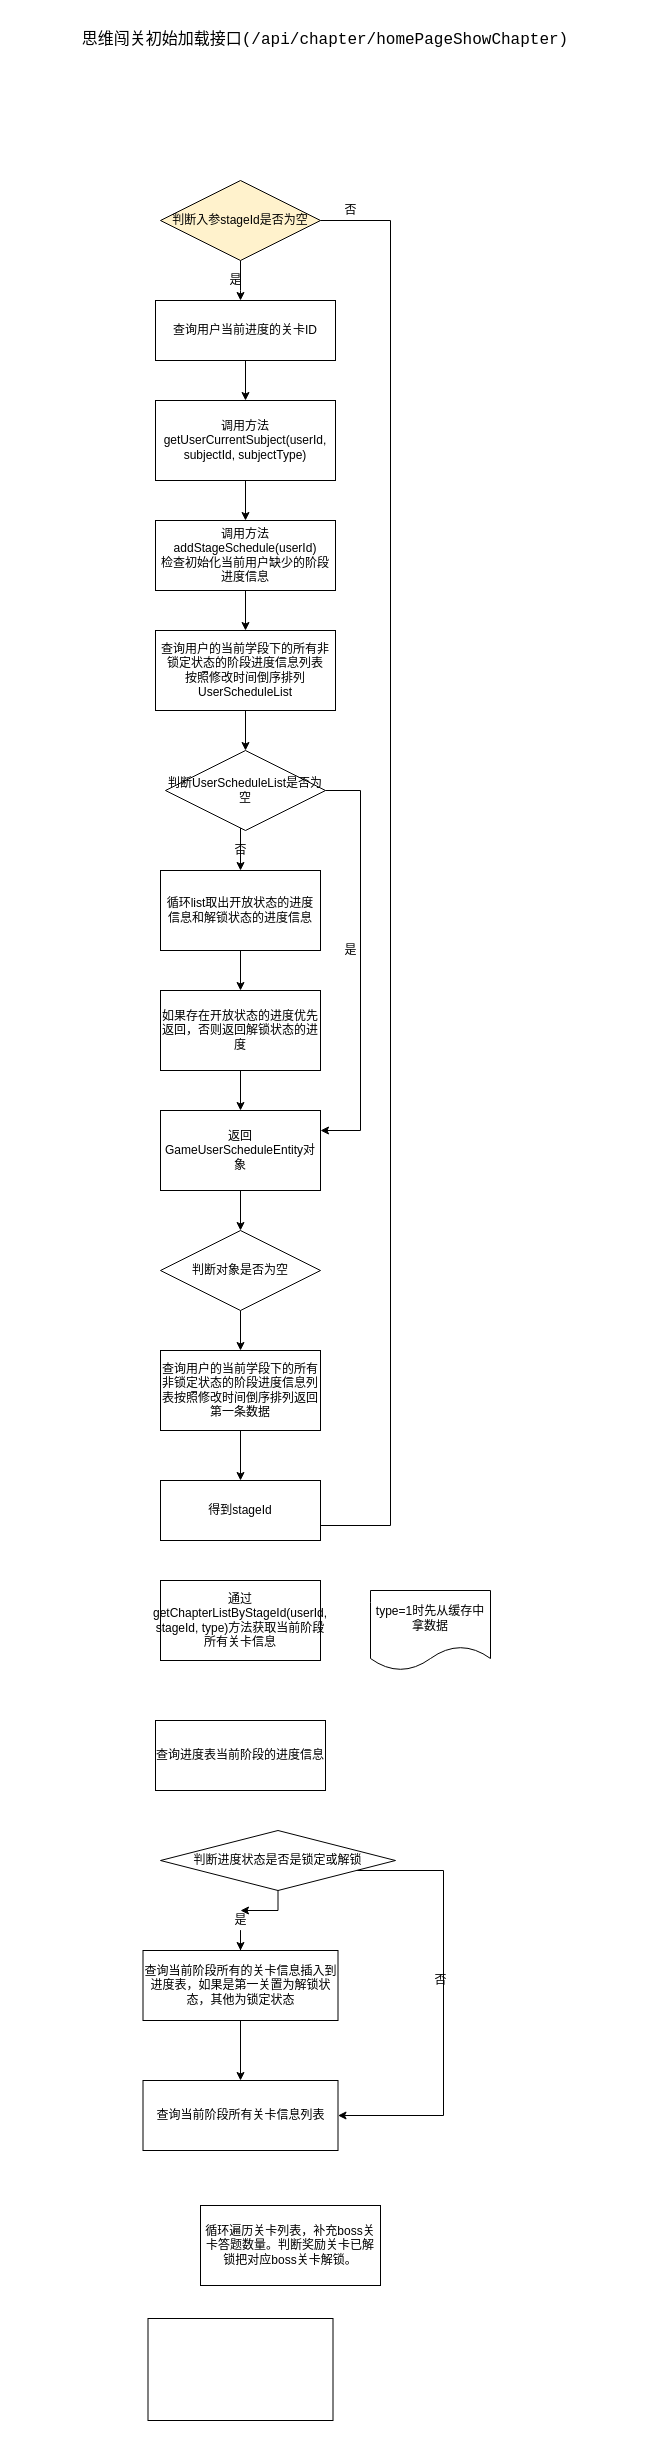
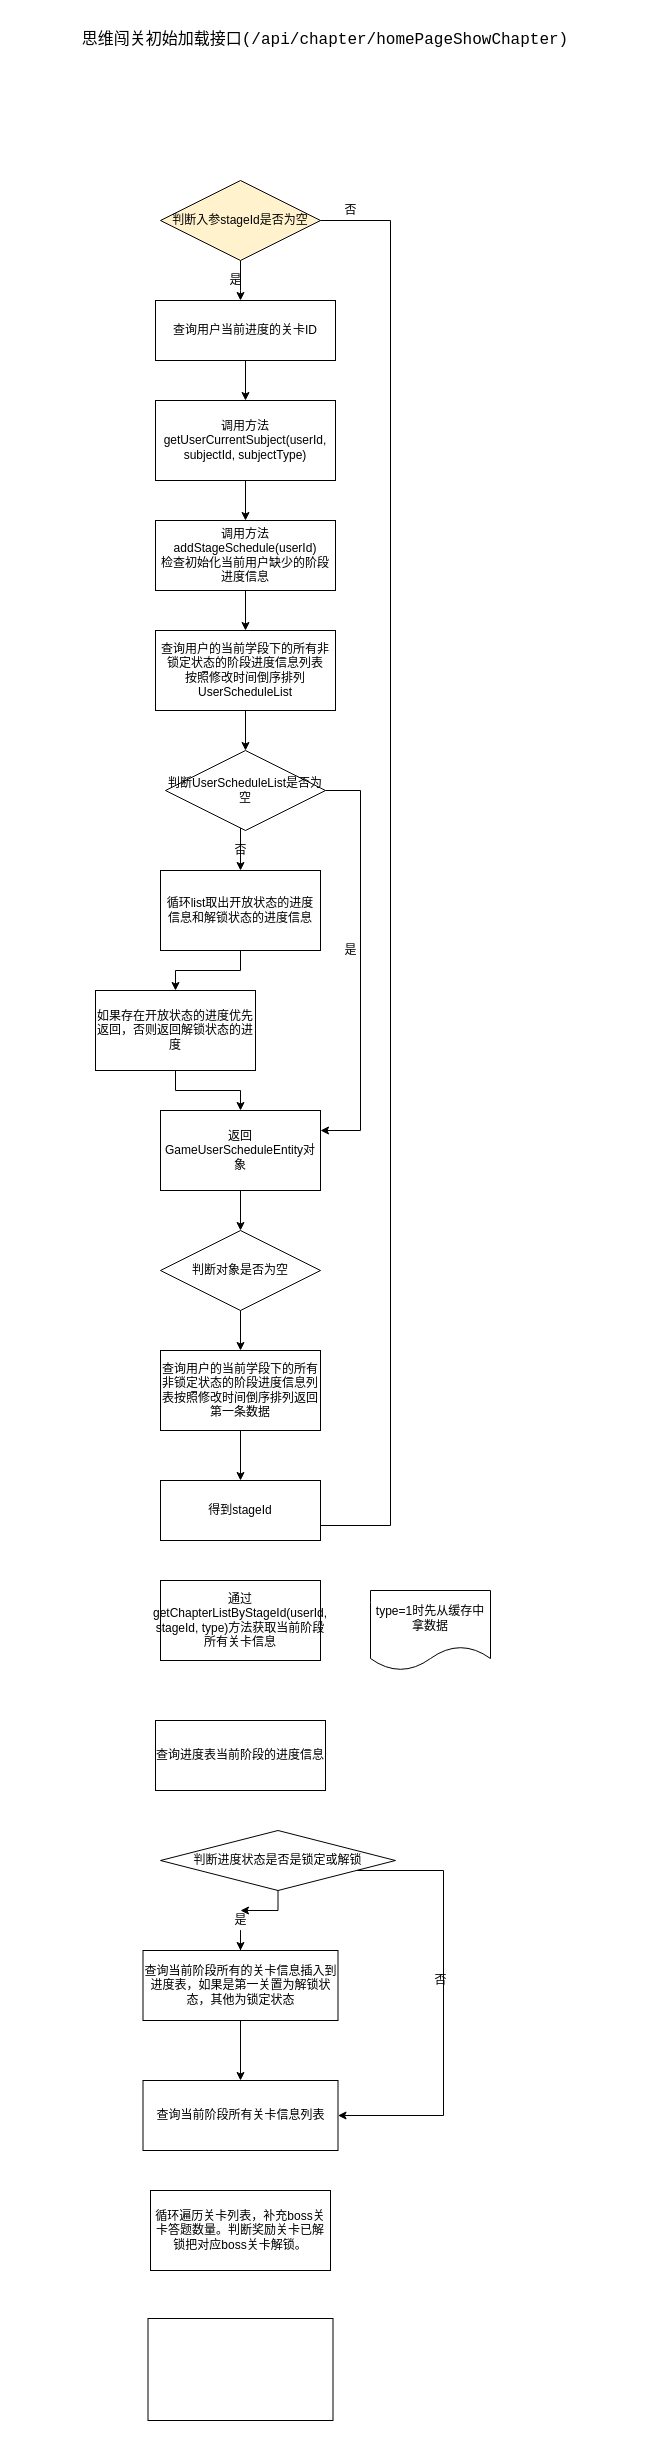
(241, 1031) -> (176, 1031)
(291, 2246) -> (241, 2231)
